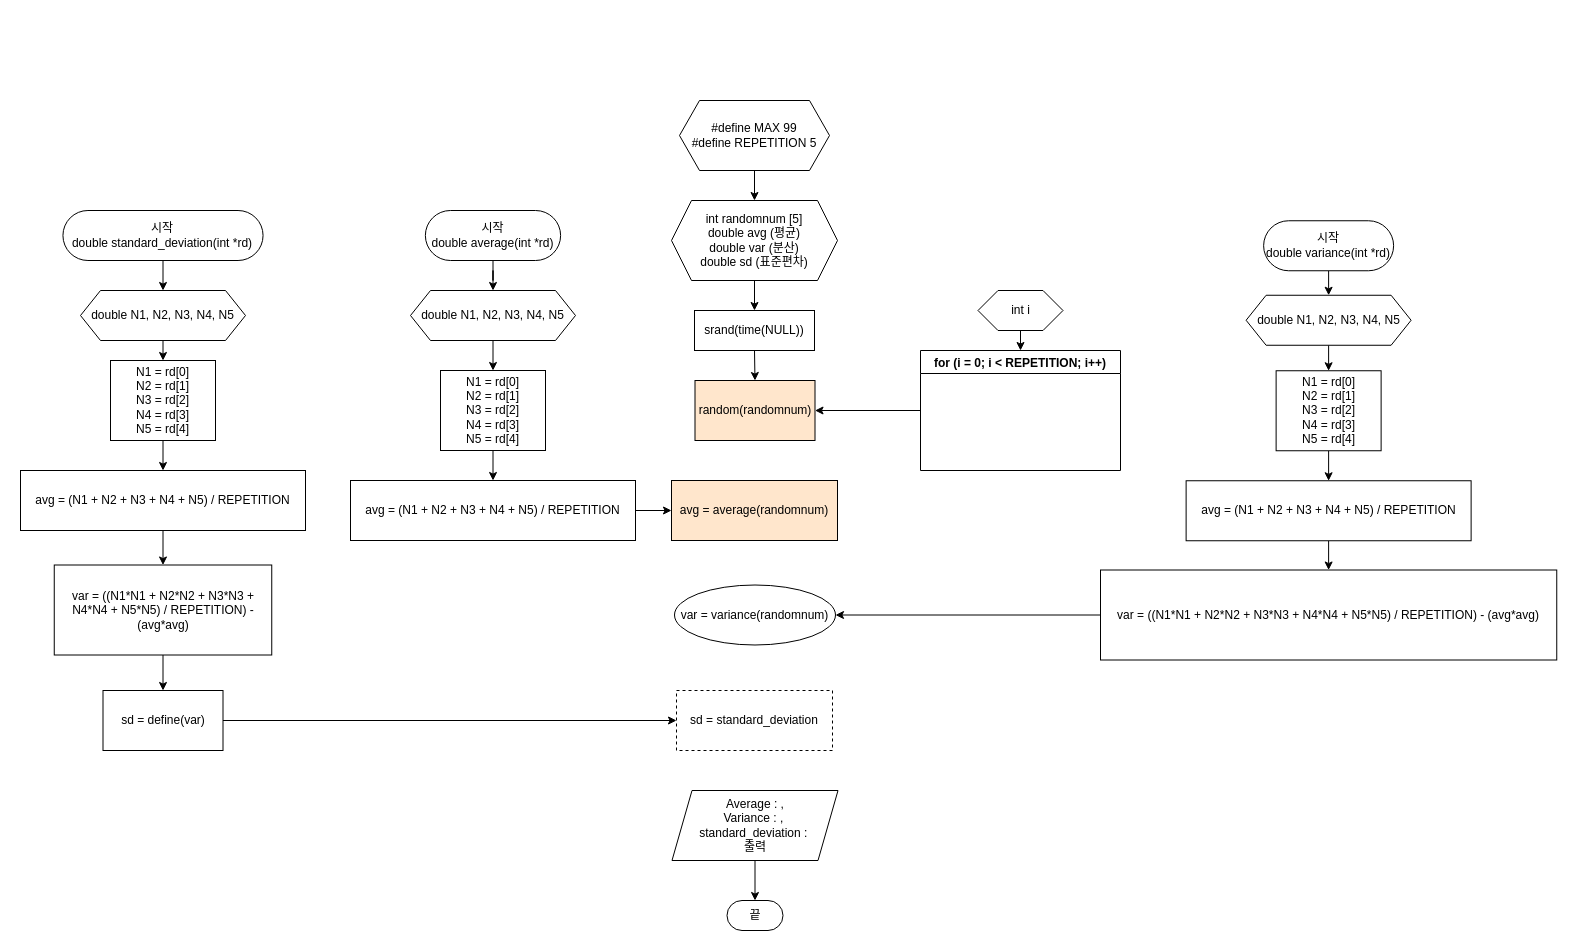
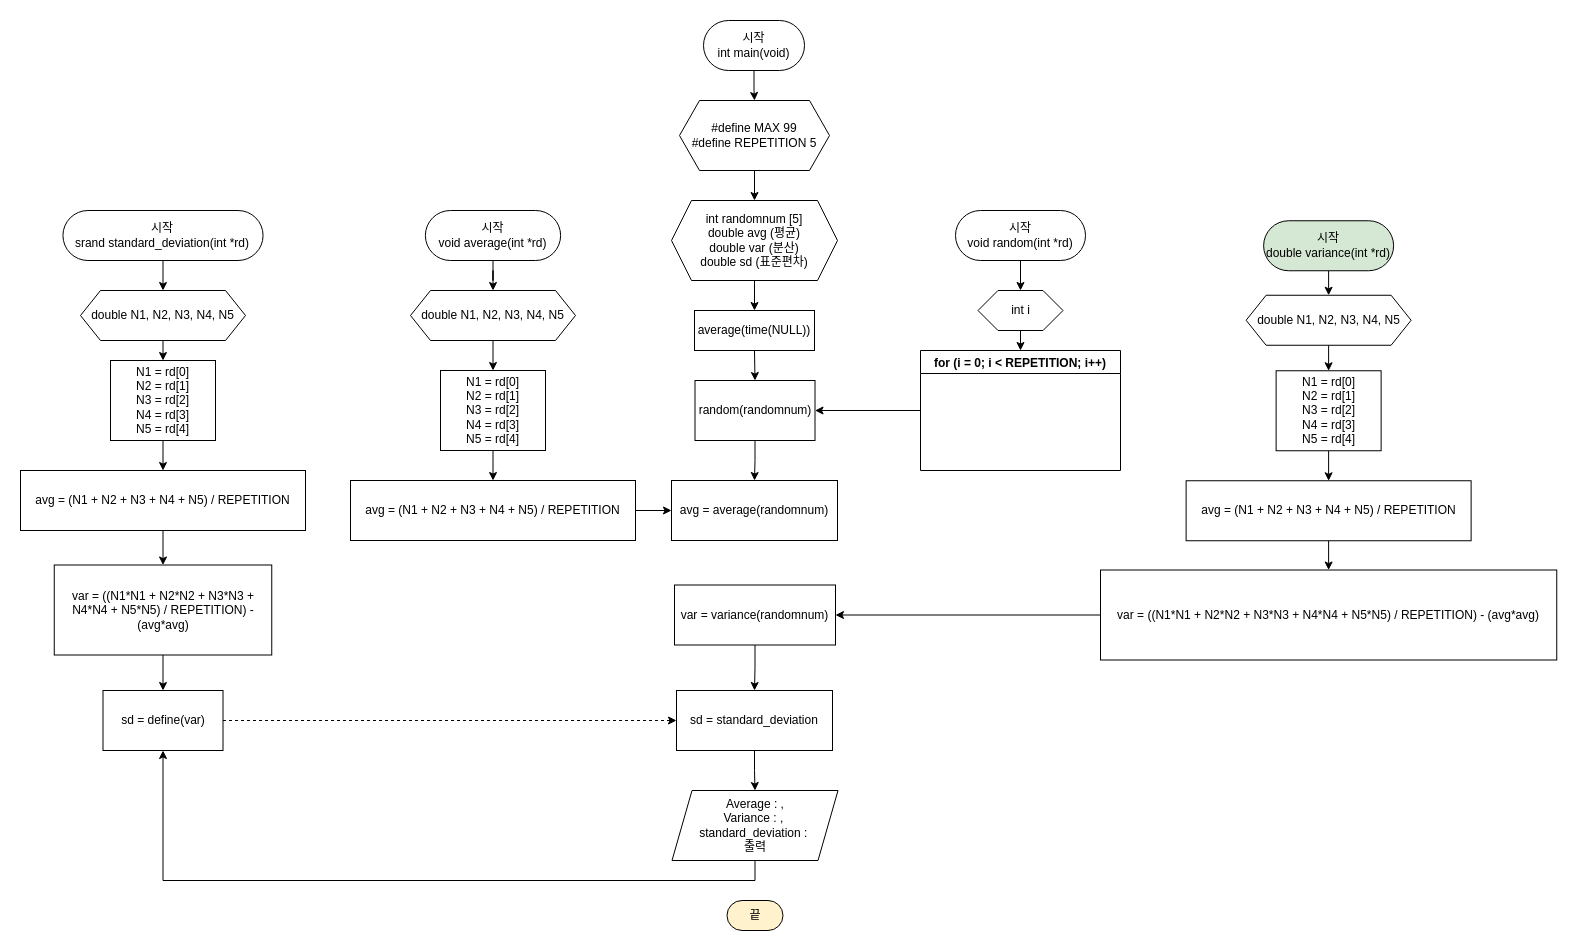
none -> (754, 46)
none -> (754, 82)
(163, 236) -> (163, 236)
(493, 236) -> (493, 236)
none -> (1021, 236)
(1329, 246) -> (1329, 246)
none -> (1021, 272)
(755, 331) -> (755, 331)
(755, 411) -> (755, 411)
none -> (755, 457)
(755, 511) -> (755, 511)
(755, 615) -> (755, 615)
none -> (755, 665)
(446, 721) -> (446, 721)
(755, 721) -> (755, 721)
none -> (755, 767)
(755, 886) -> (399, 881)
(755, 916) -> (755, 916)
